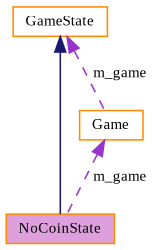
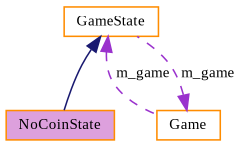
(82, 184) -> (167, 61)
